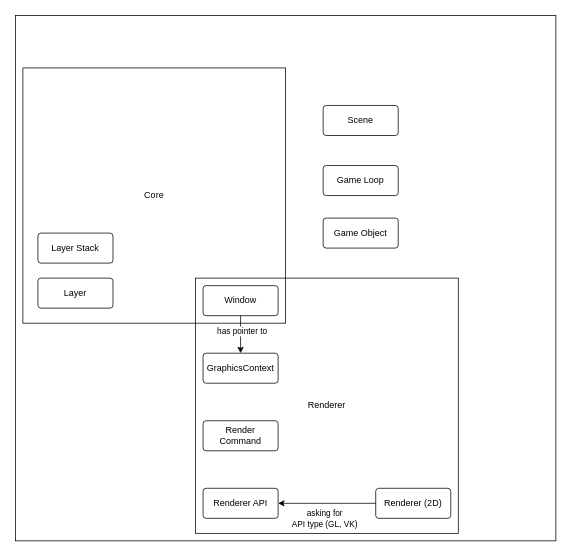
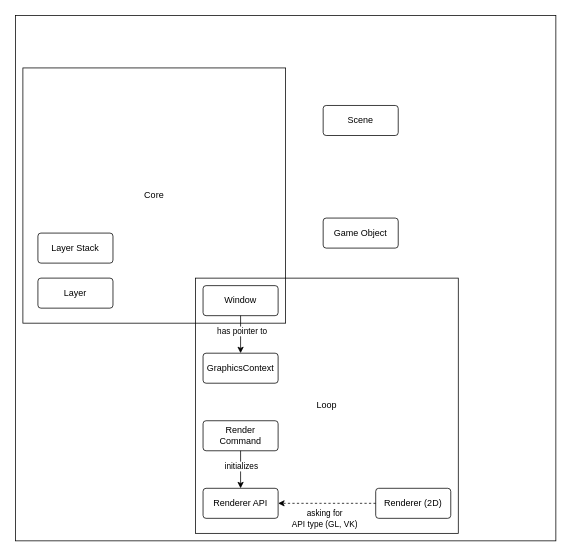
(360, 180) -> none
(327, 405) -> (327, 405)
none -> (240, 467)
(329, 503) -> (329, 503)
